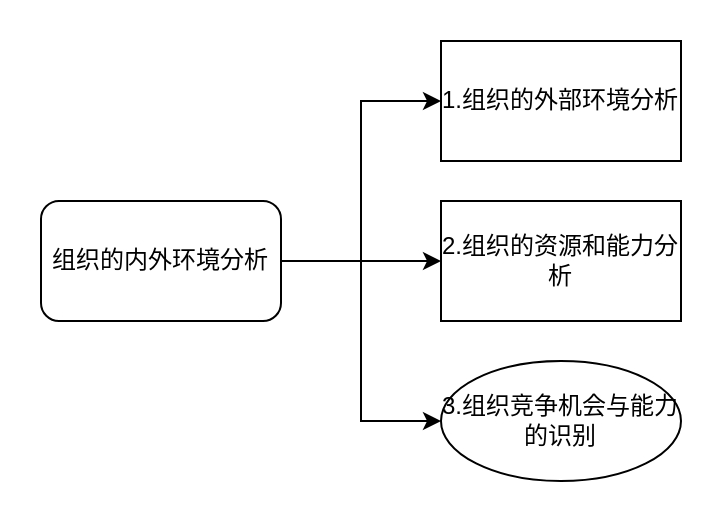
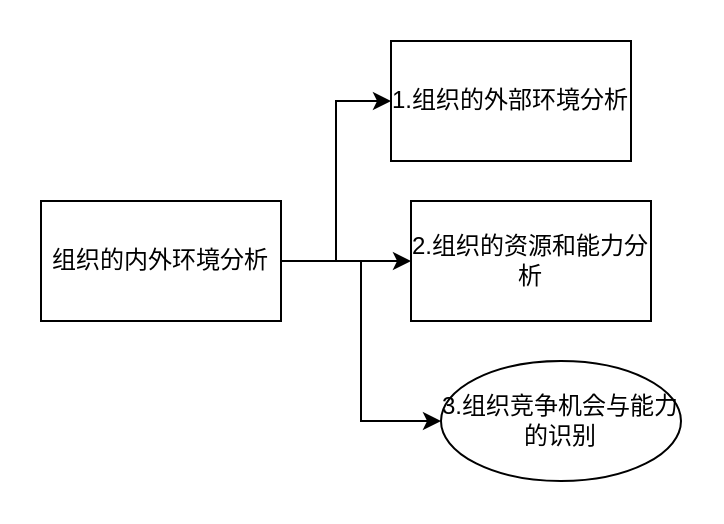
(561, 101) -> (511, 101)
(161, 261) -> (161, 261)
(561, 261) -> (531, 261)
